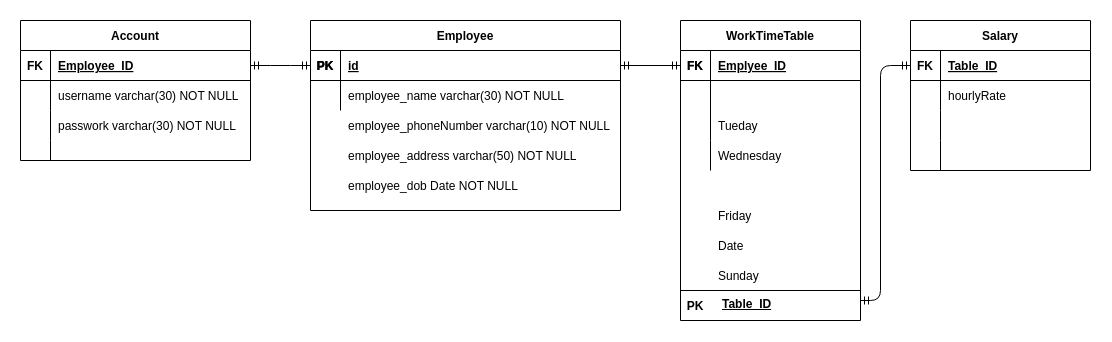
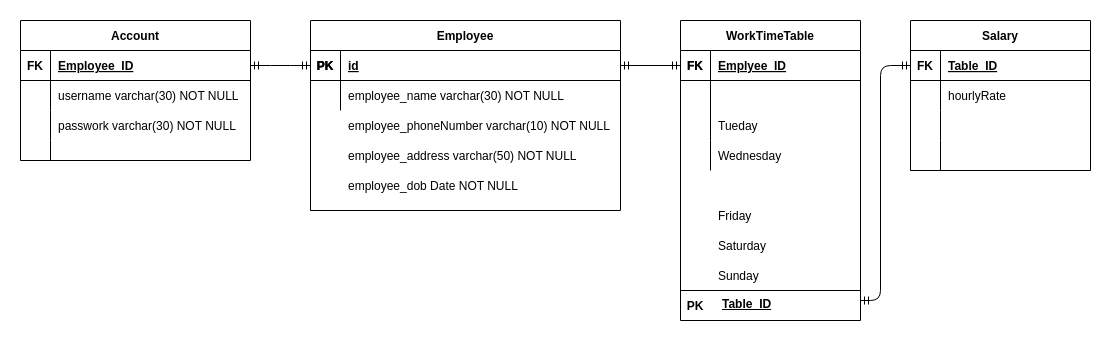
(731, 246) -> (745, 246)
